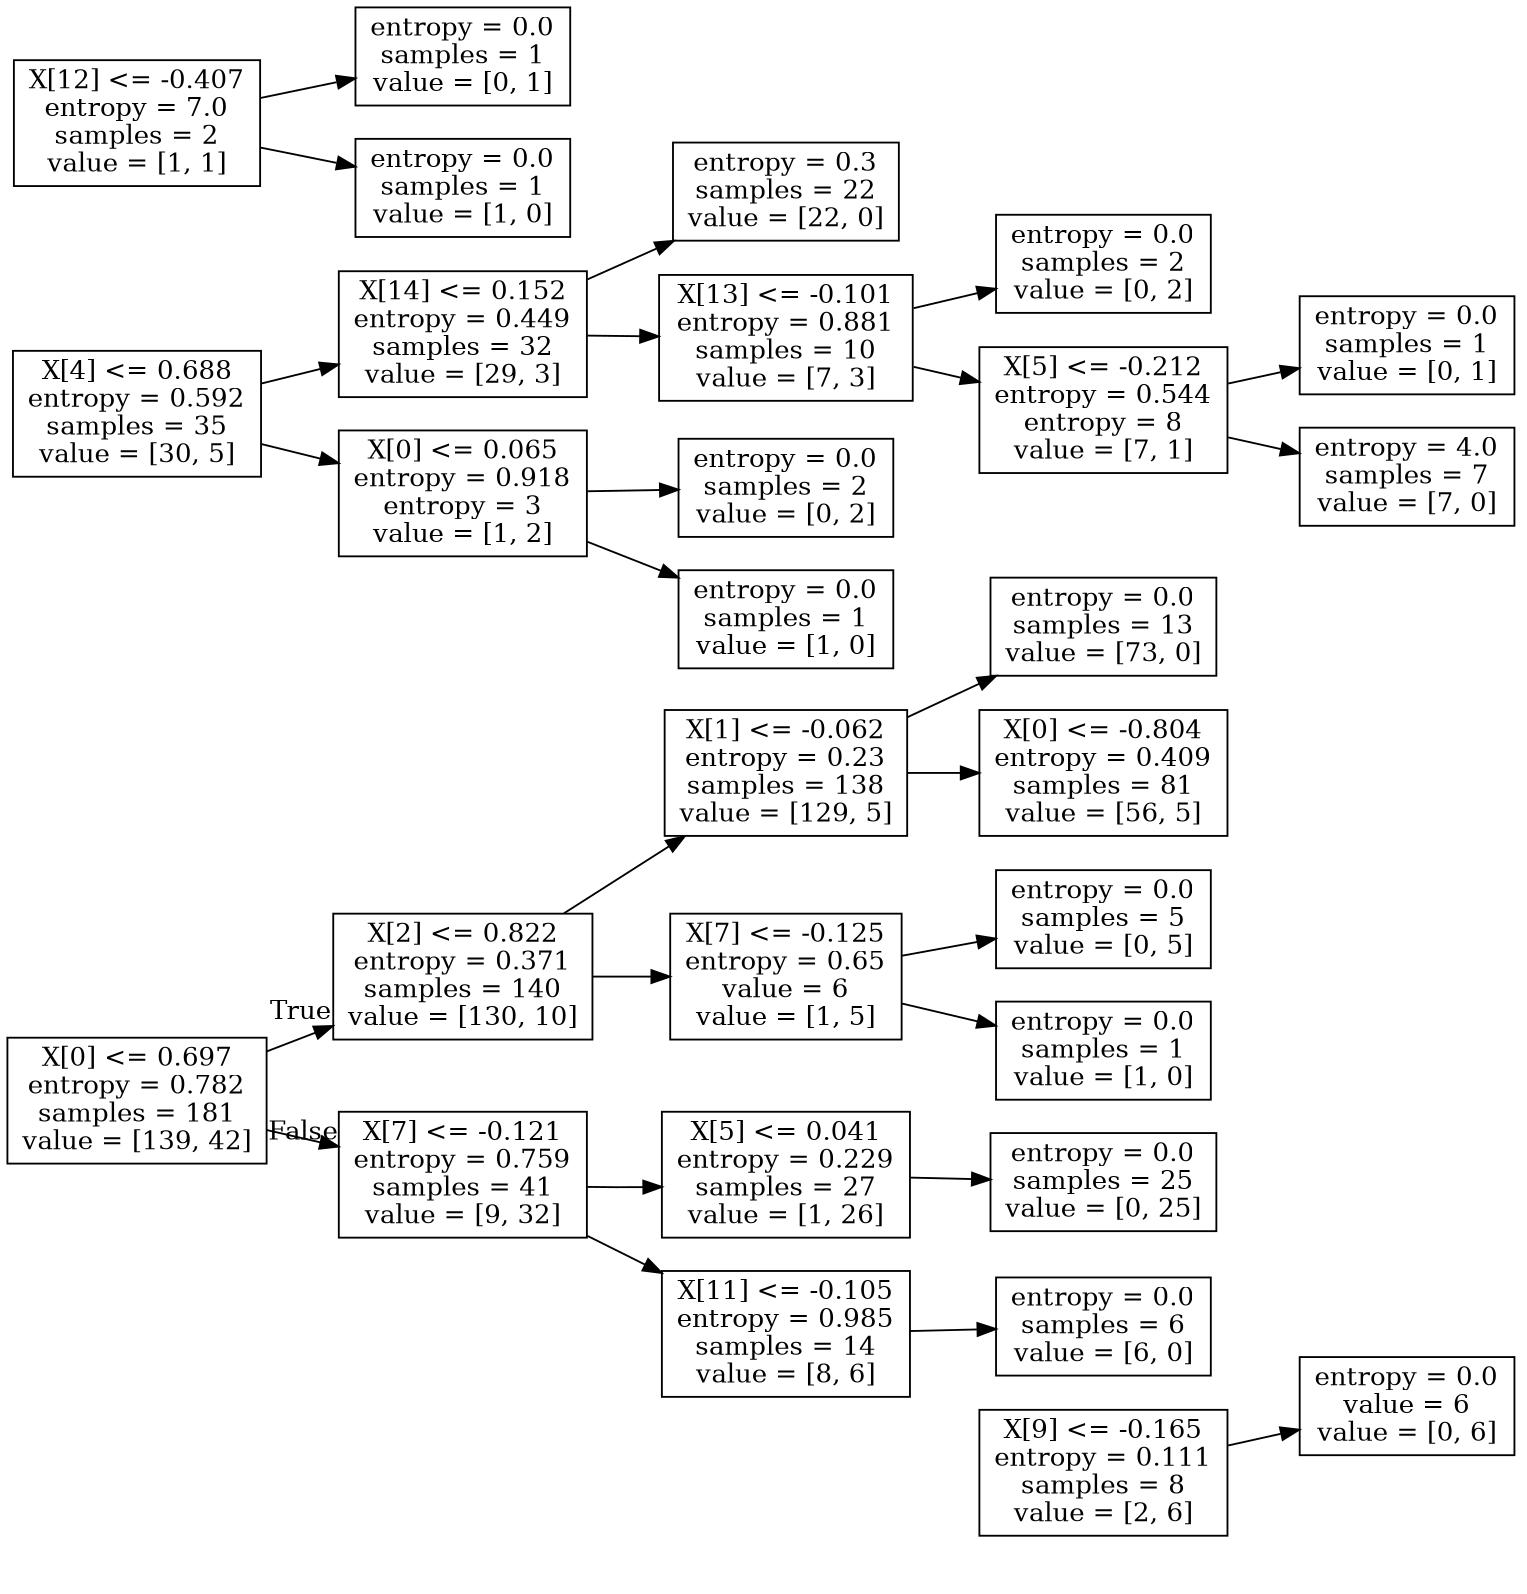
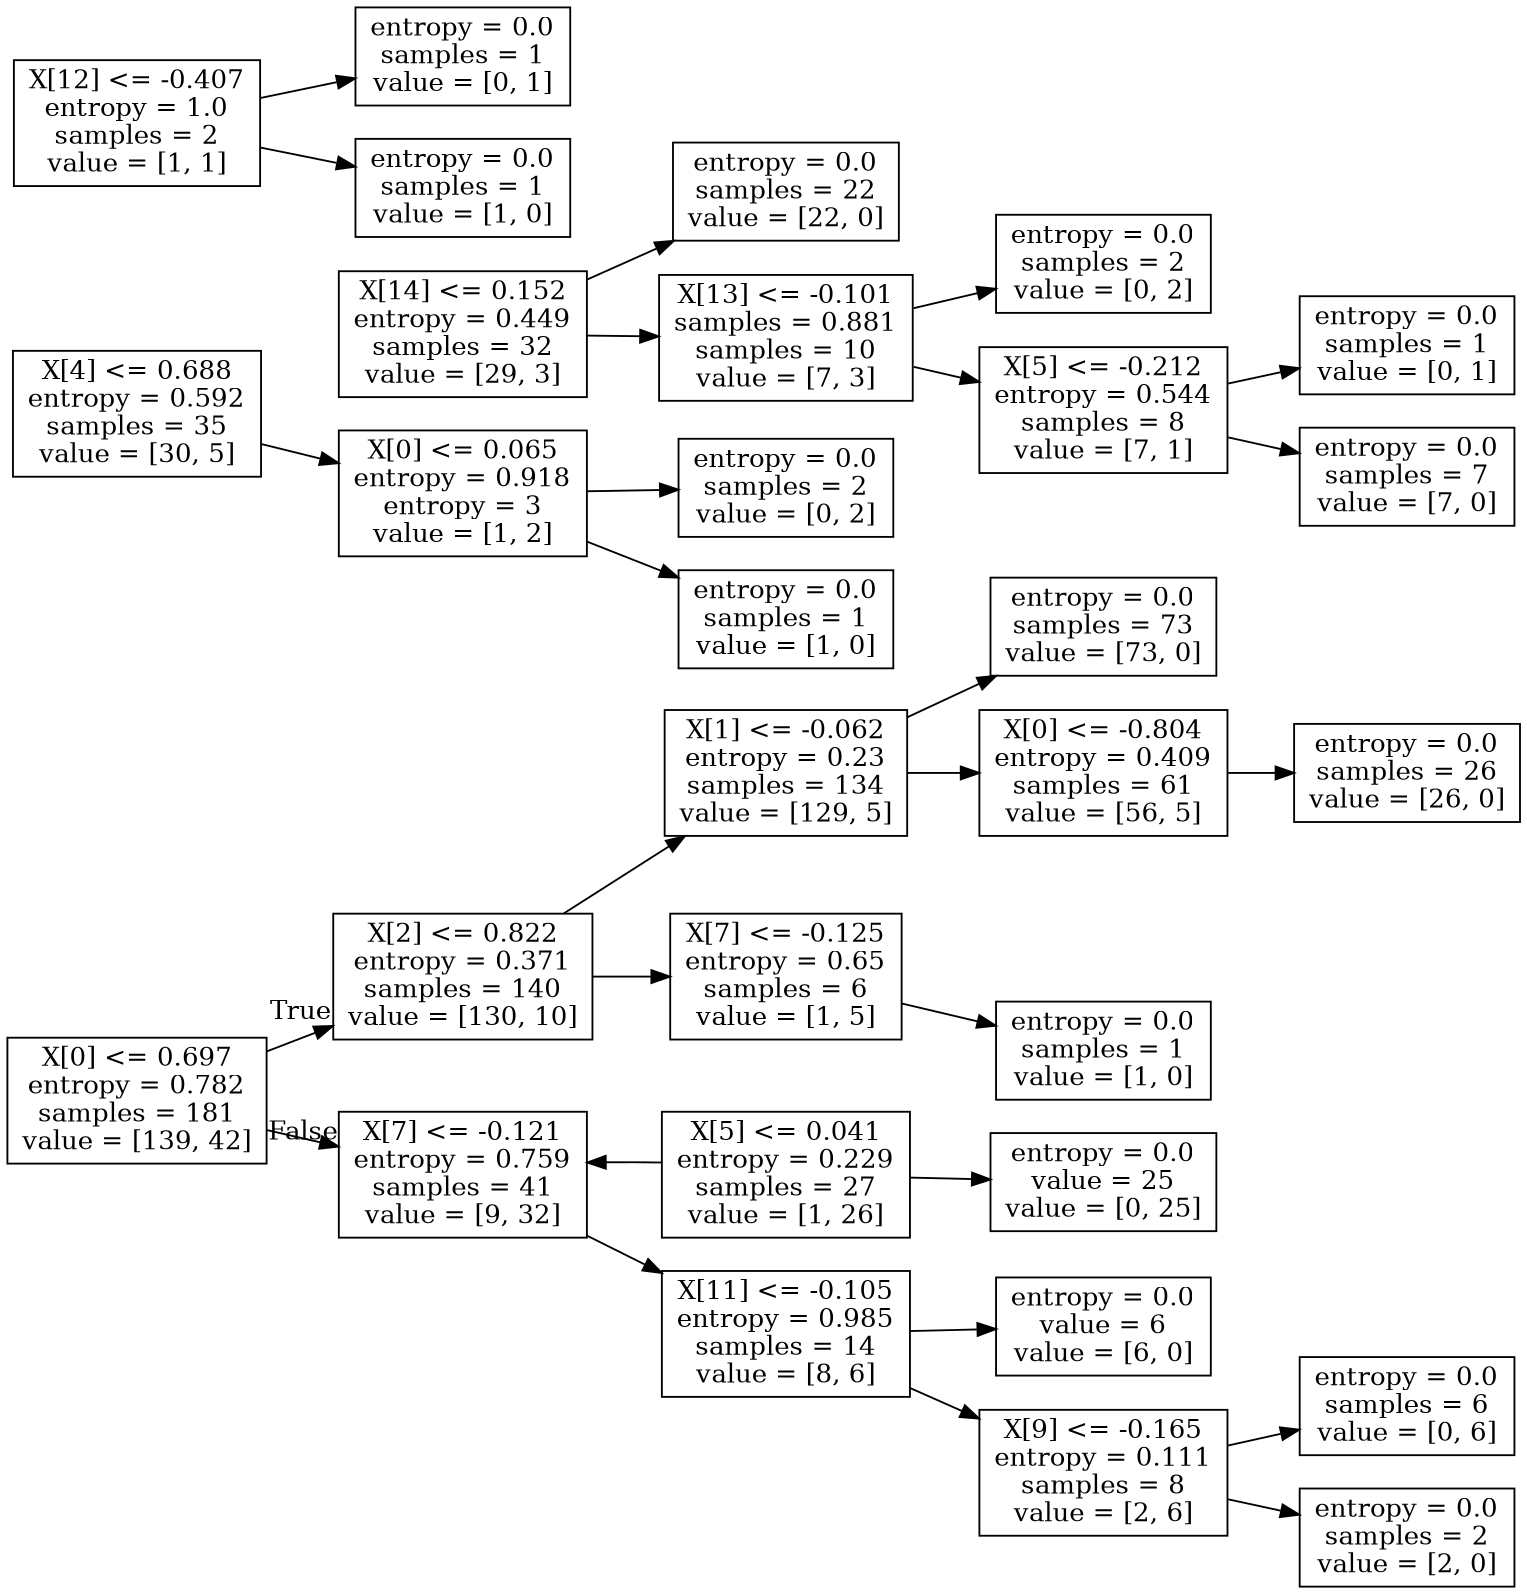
(137, 123) -> (137, 123)
(786, 192) -> (786, 192)
(786, 338) -> (786, 338)
(291, 376) -> none
(1103, 410) -> (1103, 410)
(1407, 477) -> (1407, 477)
(1103, 627) -> (1103, 627)
(786, 773) -> (786, 773)
(1103, 773) -> (1103, 773)
none -> (1407, 773)
(1103, 919) -> none
(786, 977) -> (786, 977)
(1103, 1182) -> (1103, 1182)
(615, 1187) -> (634, 1162)
(1103, 1327) -> (1103, 1327)
none -> (936, 1400)
(1407, 1406) -> (1407, 1406)
none -> (1407, 1538)
